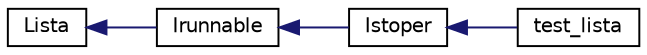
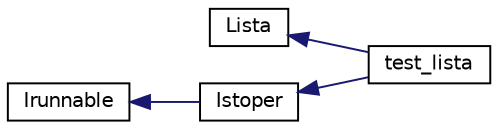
(132, 27) -> (338, 46)
